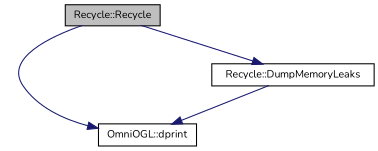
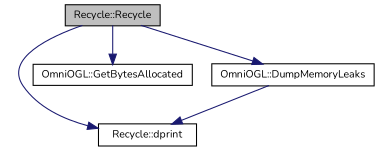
none -> (113, 75)
(293, 75) -> (293, 75)
(147, 135) -> (147, 135)
